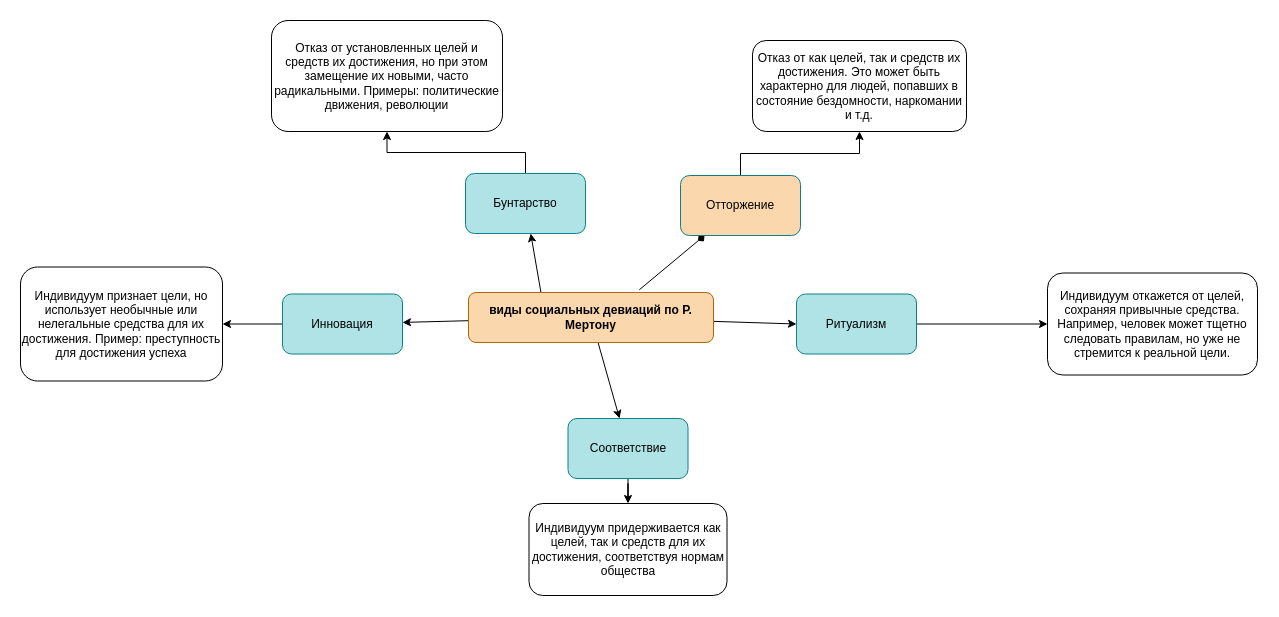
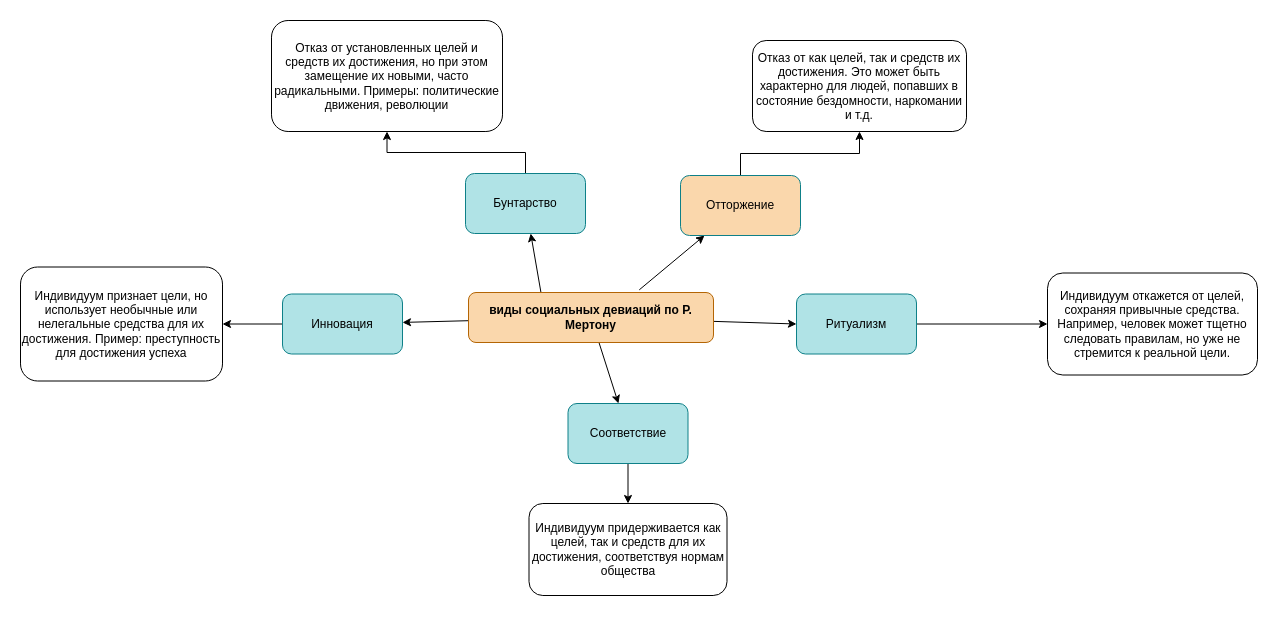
(698, 241) -> (699, 240)
(628, 449) -> (628, 434)
